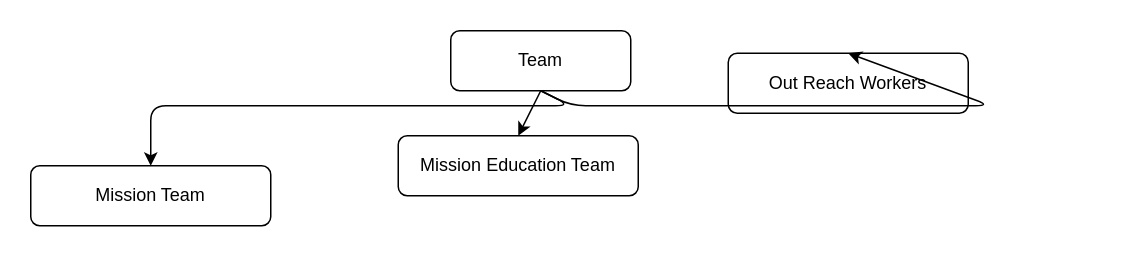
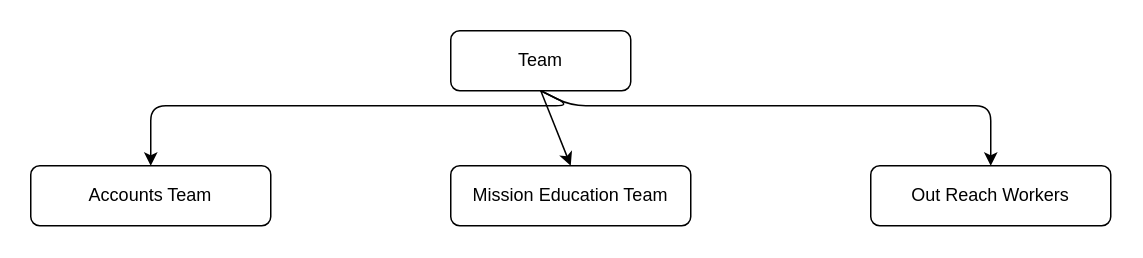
(848, 83) -> (991, 196)
(518, 166) -> (571, 196)
(151, 196) -> (151, 196)
